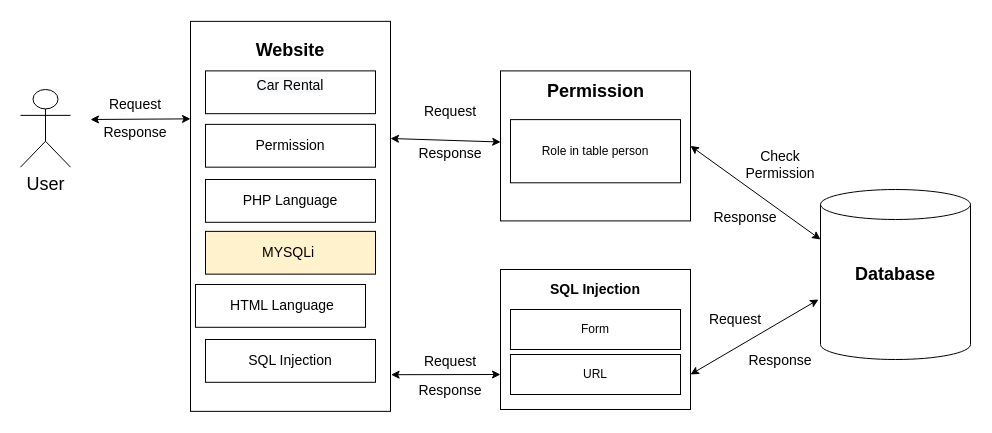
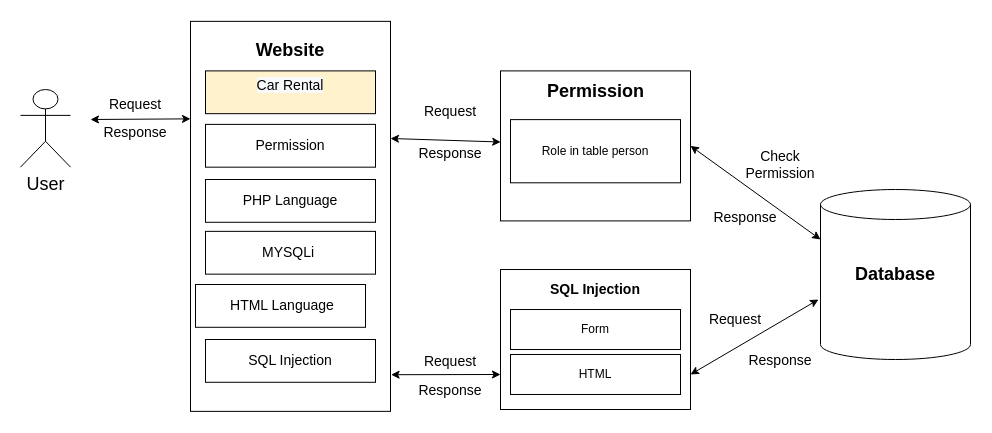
(291, 92) -> (291, 92)
(291, 253) -> (291, 253)
(596, 375) -> (596, 375)
